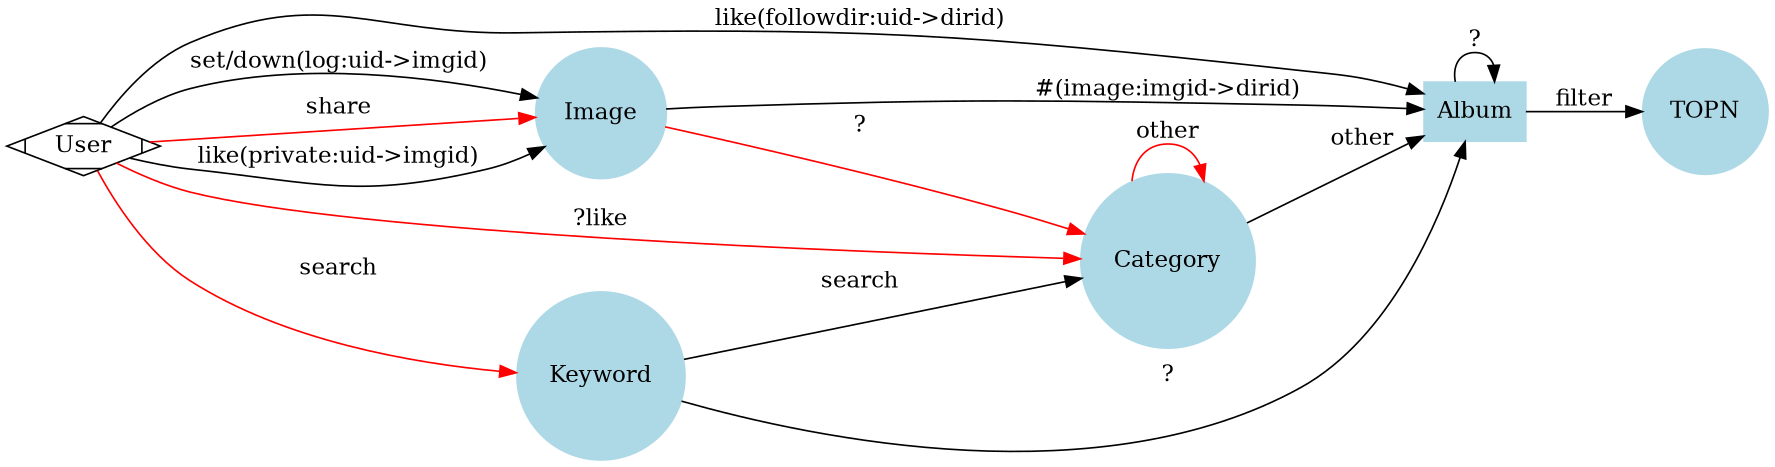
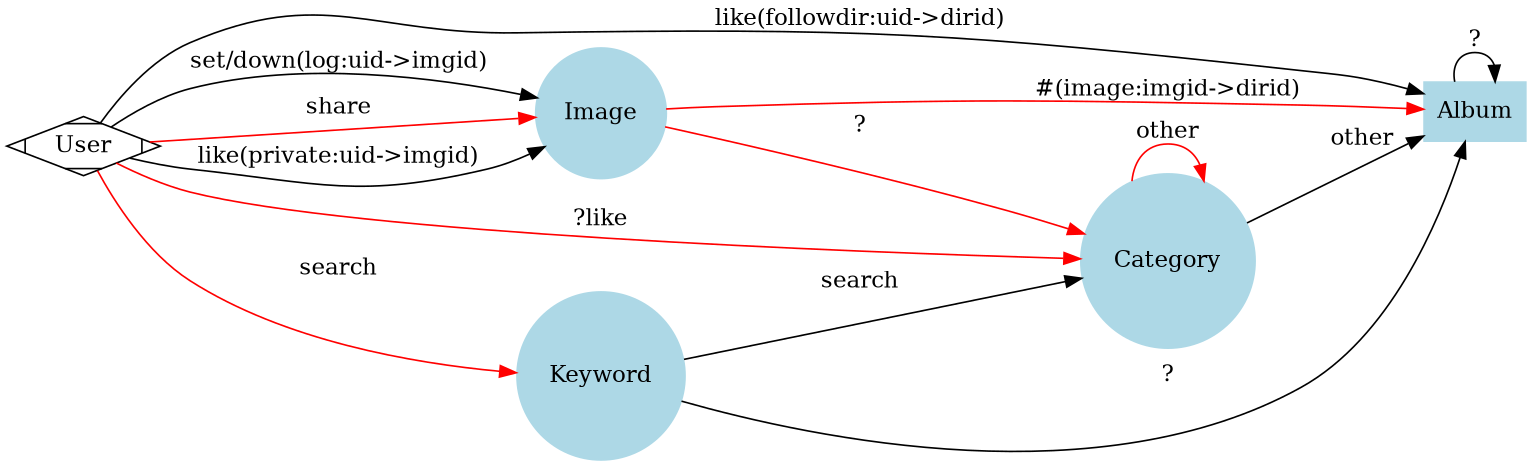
(1037, 101) -> (1037, 101)
(1705, 112) -> none
